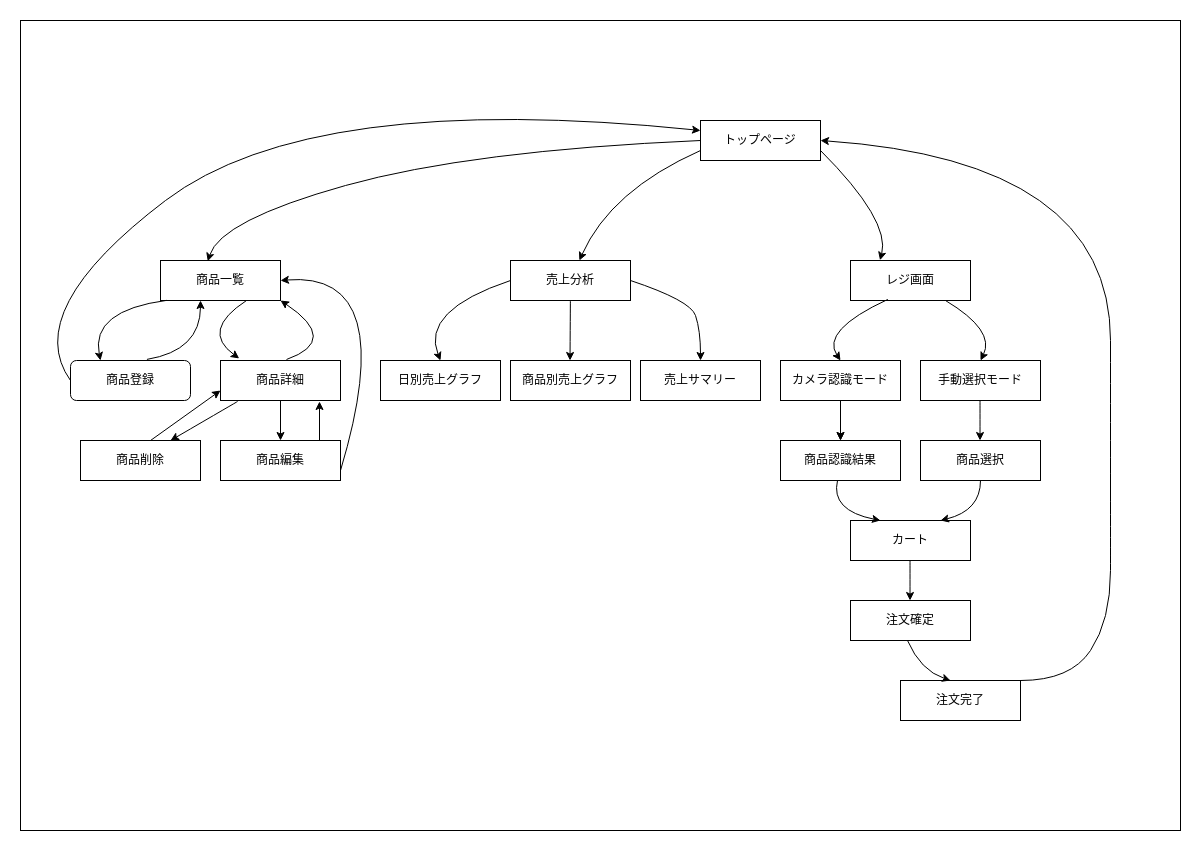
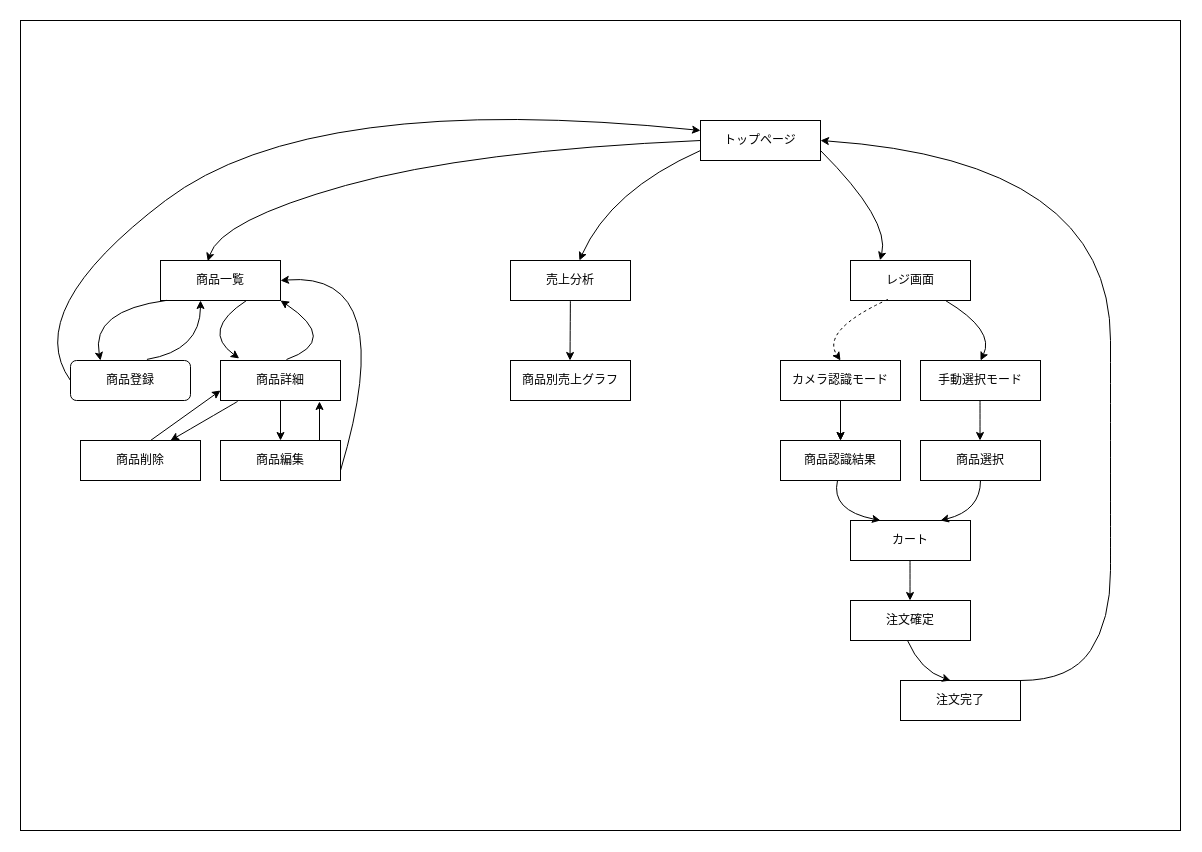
(681, 302) -> none
(459, 304) -> none
(852, 320) -> (852, 320)
(441, 381) -> none
(701, 381) -> none
